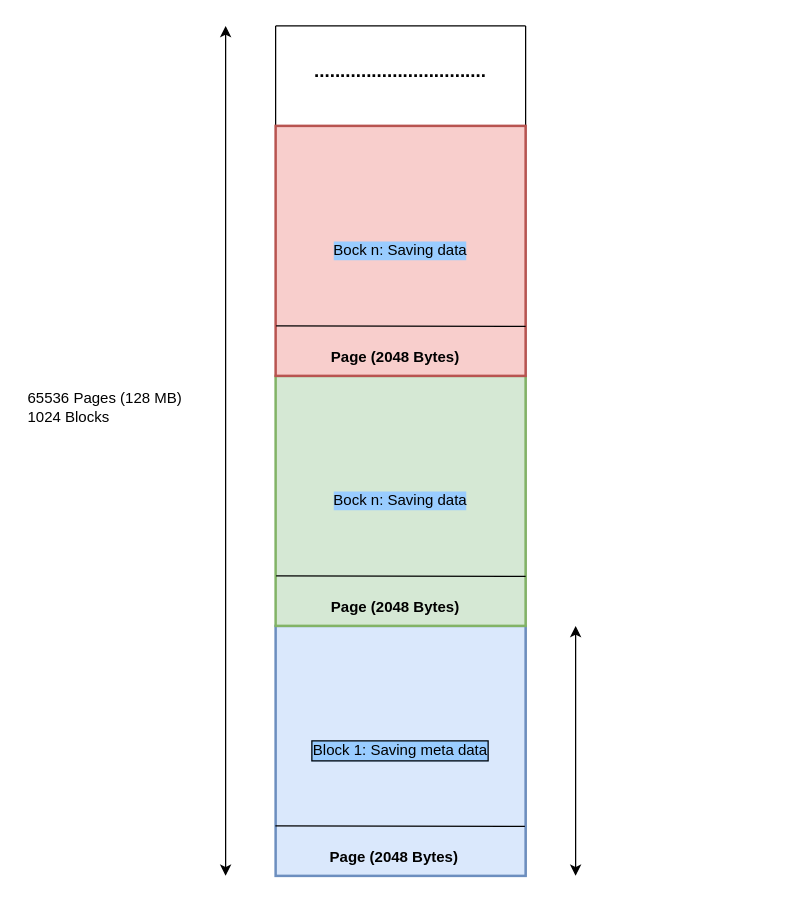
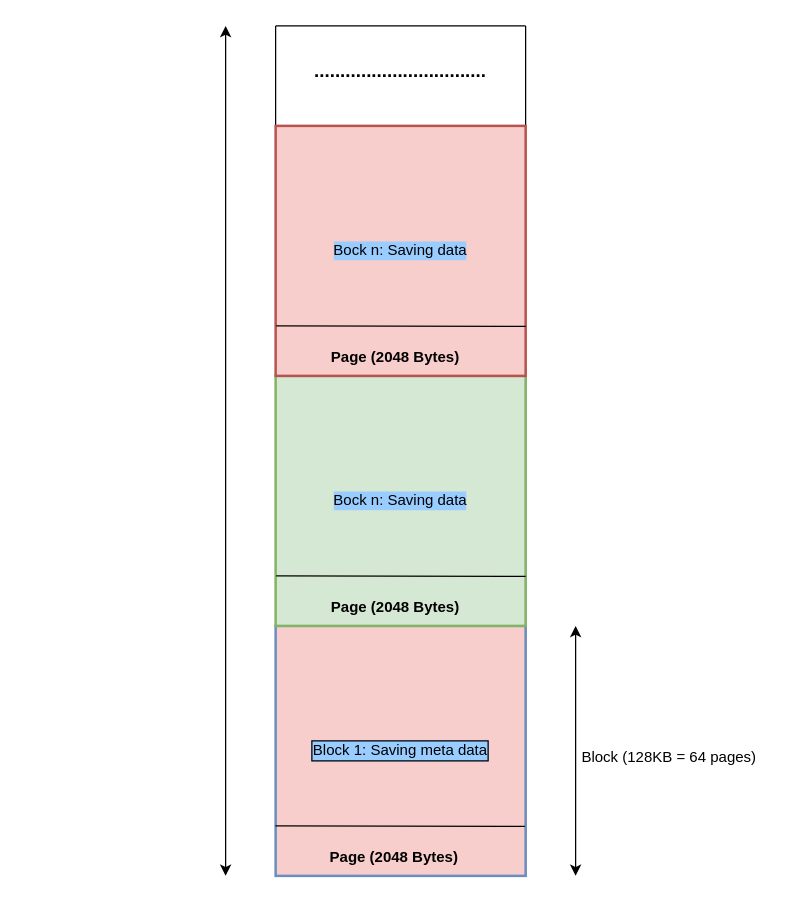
(119, 407) -> none
(401, 751) -> (401, 751)
none -> (669, 757)
